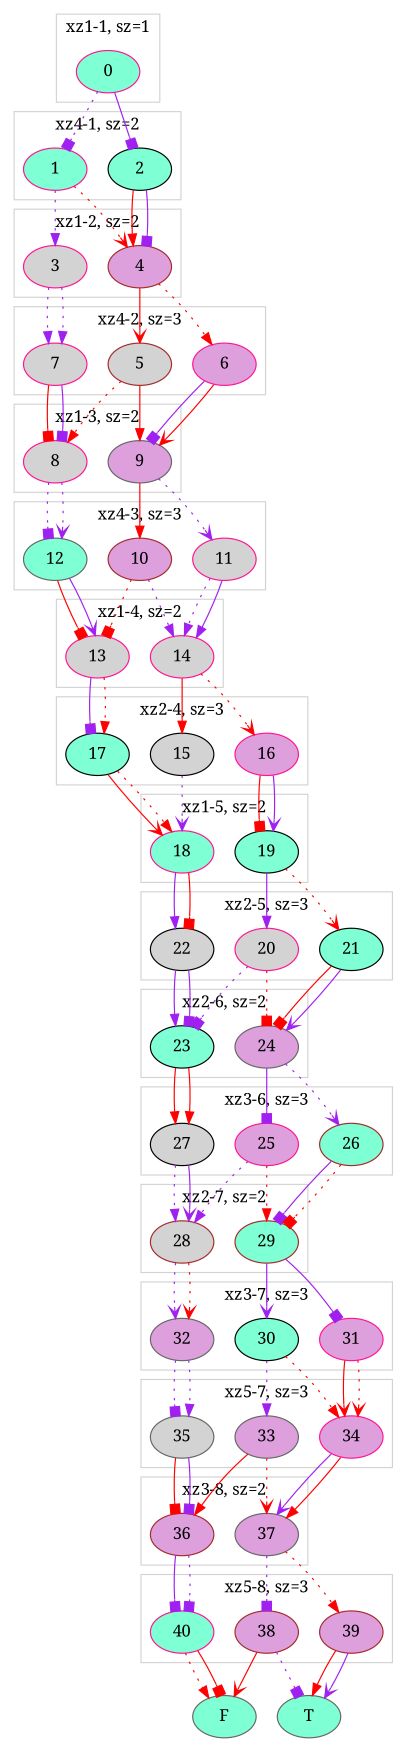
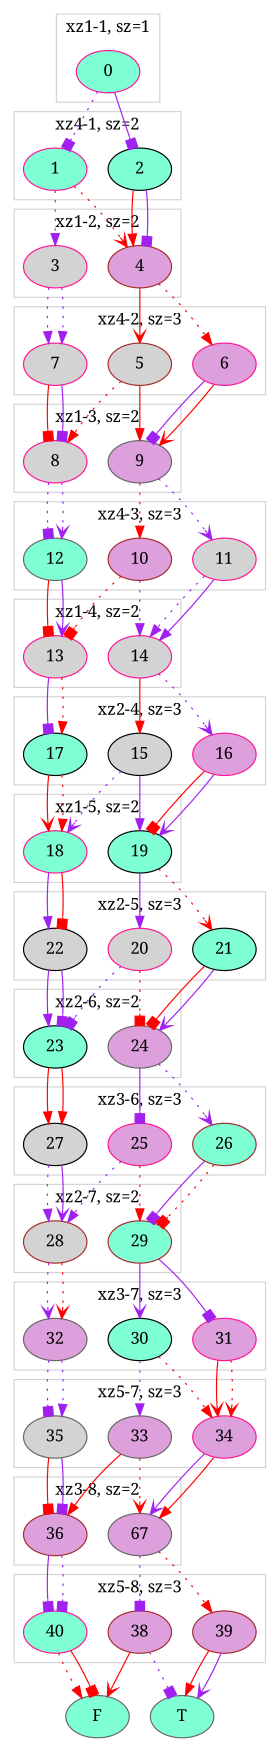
(140, 509) -> (140, 509)
(231, 705) -> (189, 705)
none -> (140, 802)
(267, 1535) -> (140, 1535)
